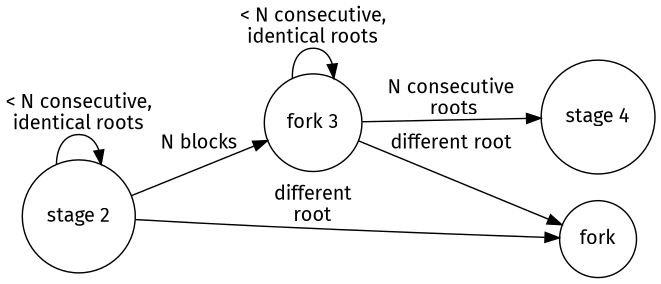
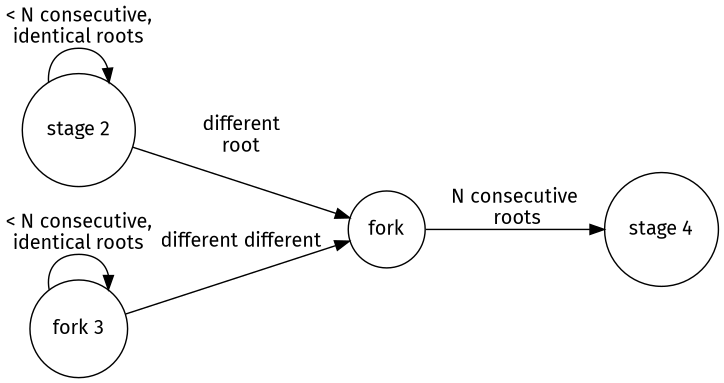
(444, 120) -> (508, 229)
(451, 143) -> (242, 242)
(193, 171) -> none
